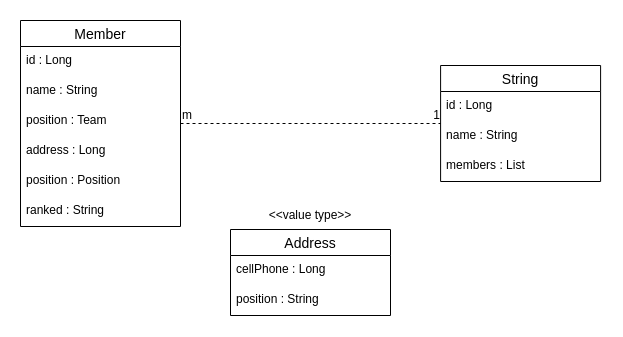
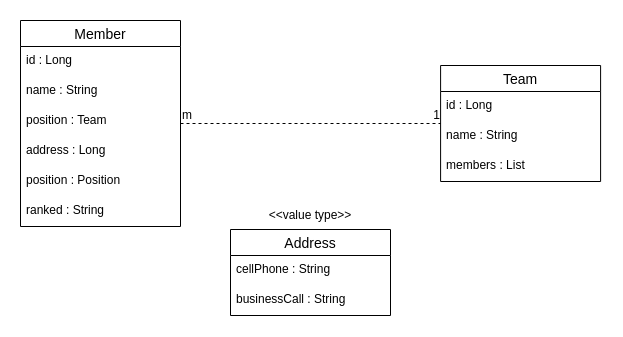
(520, 79) -> (520, 79)
(282, 269) -> (287, 269)
(284, 299) -> (296, 299)
